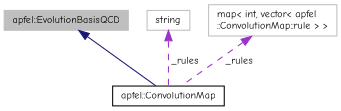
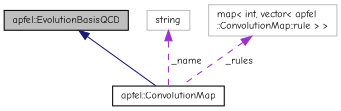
(66, 20) -> (66, 20)
(184, 61) -> (186, 61)
